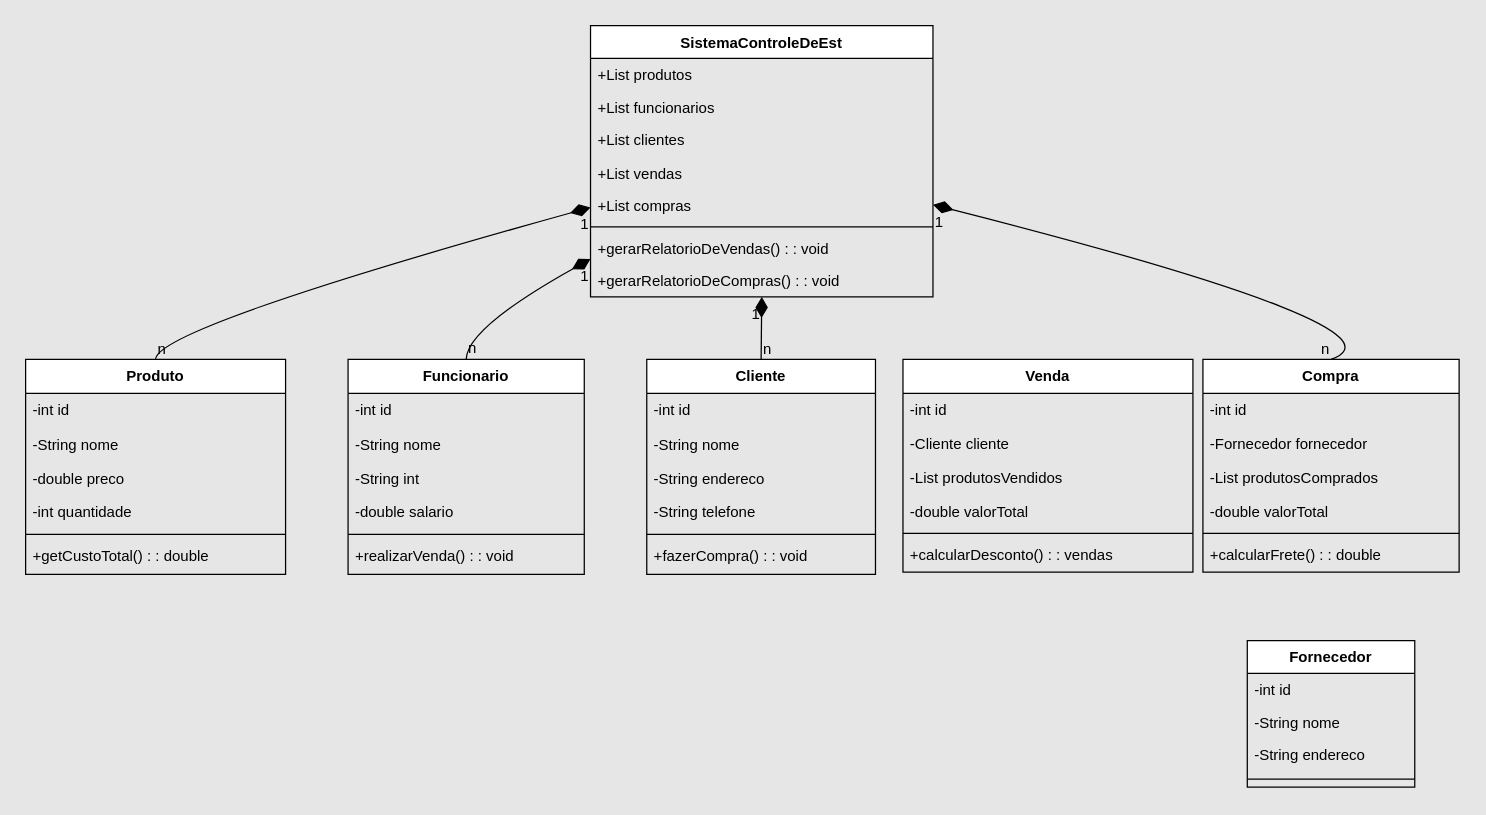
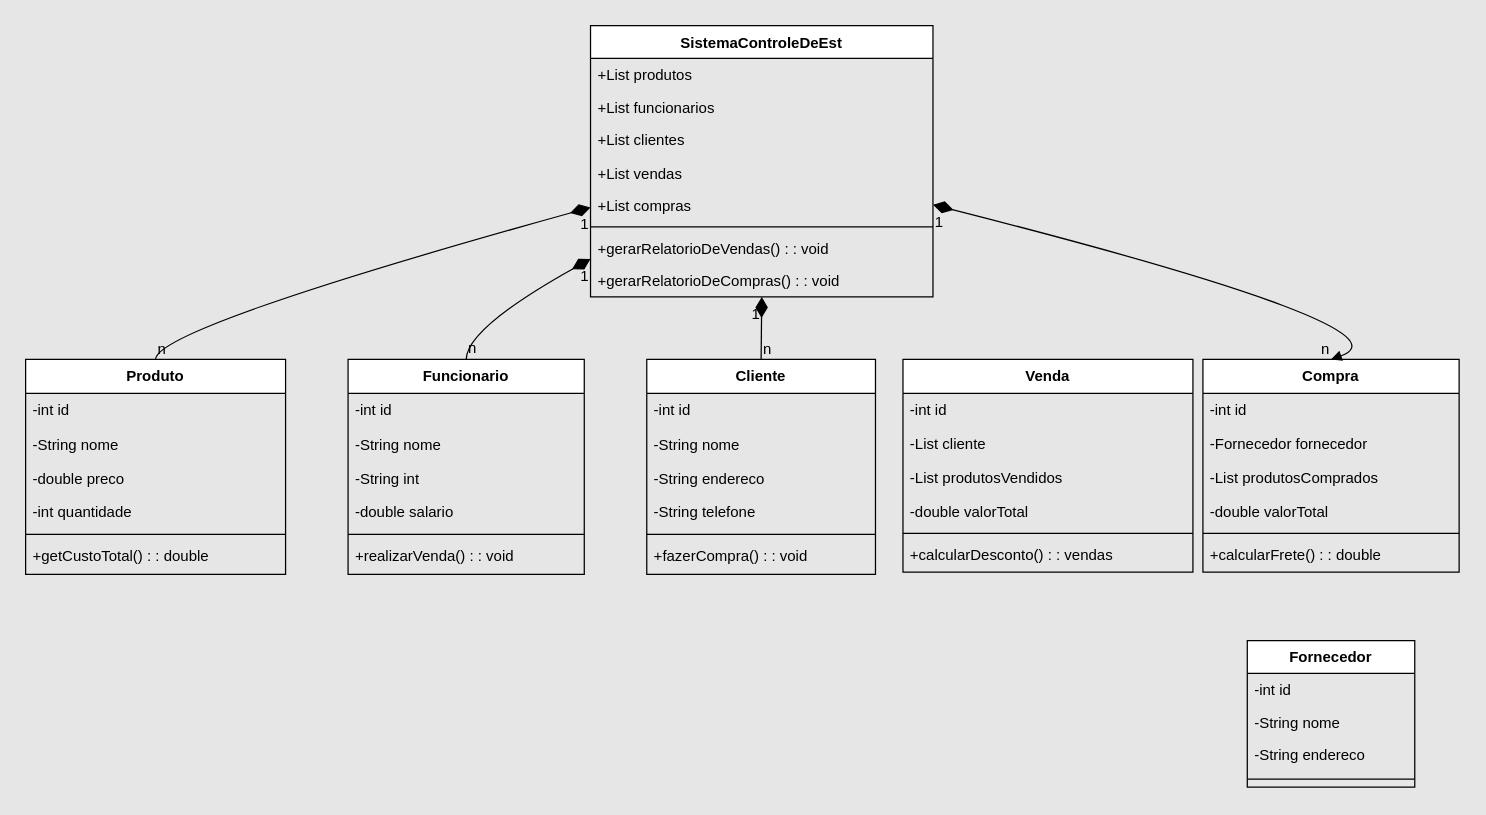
(1270, 303) -> (1272, 302)
(967, 444) -> (957, 444)
